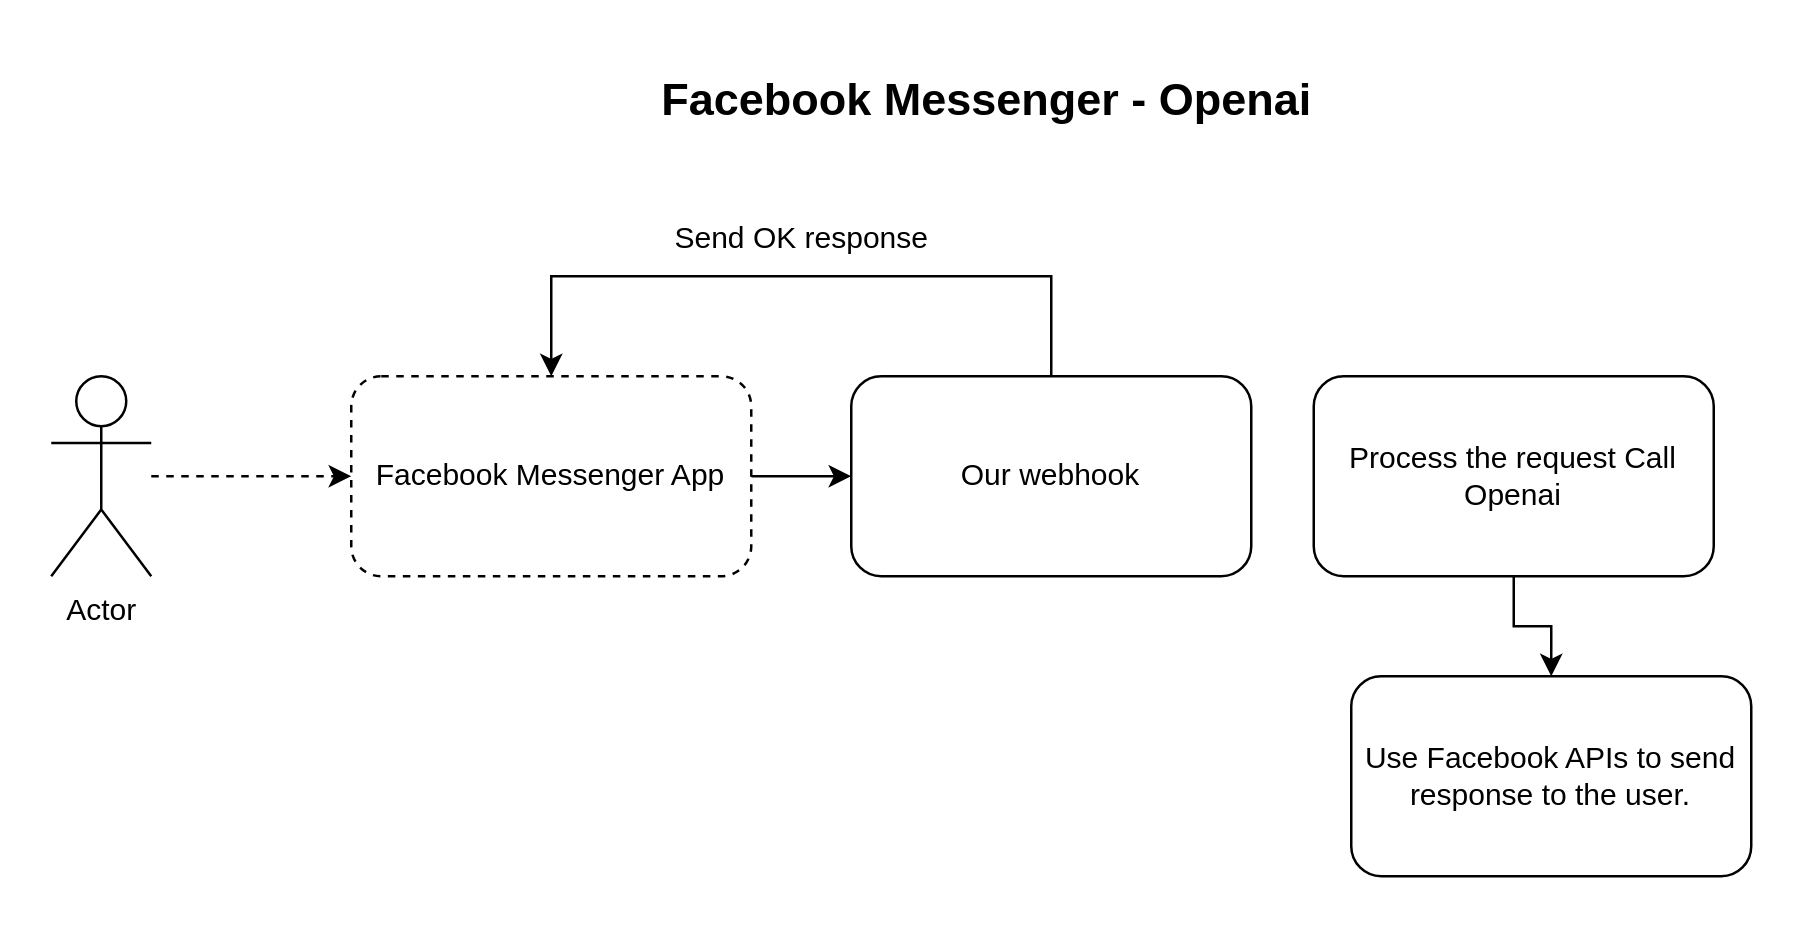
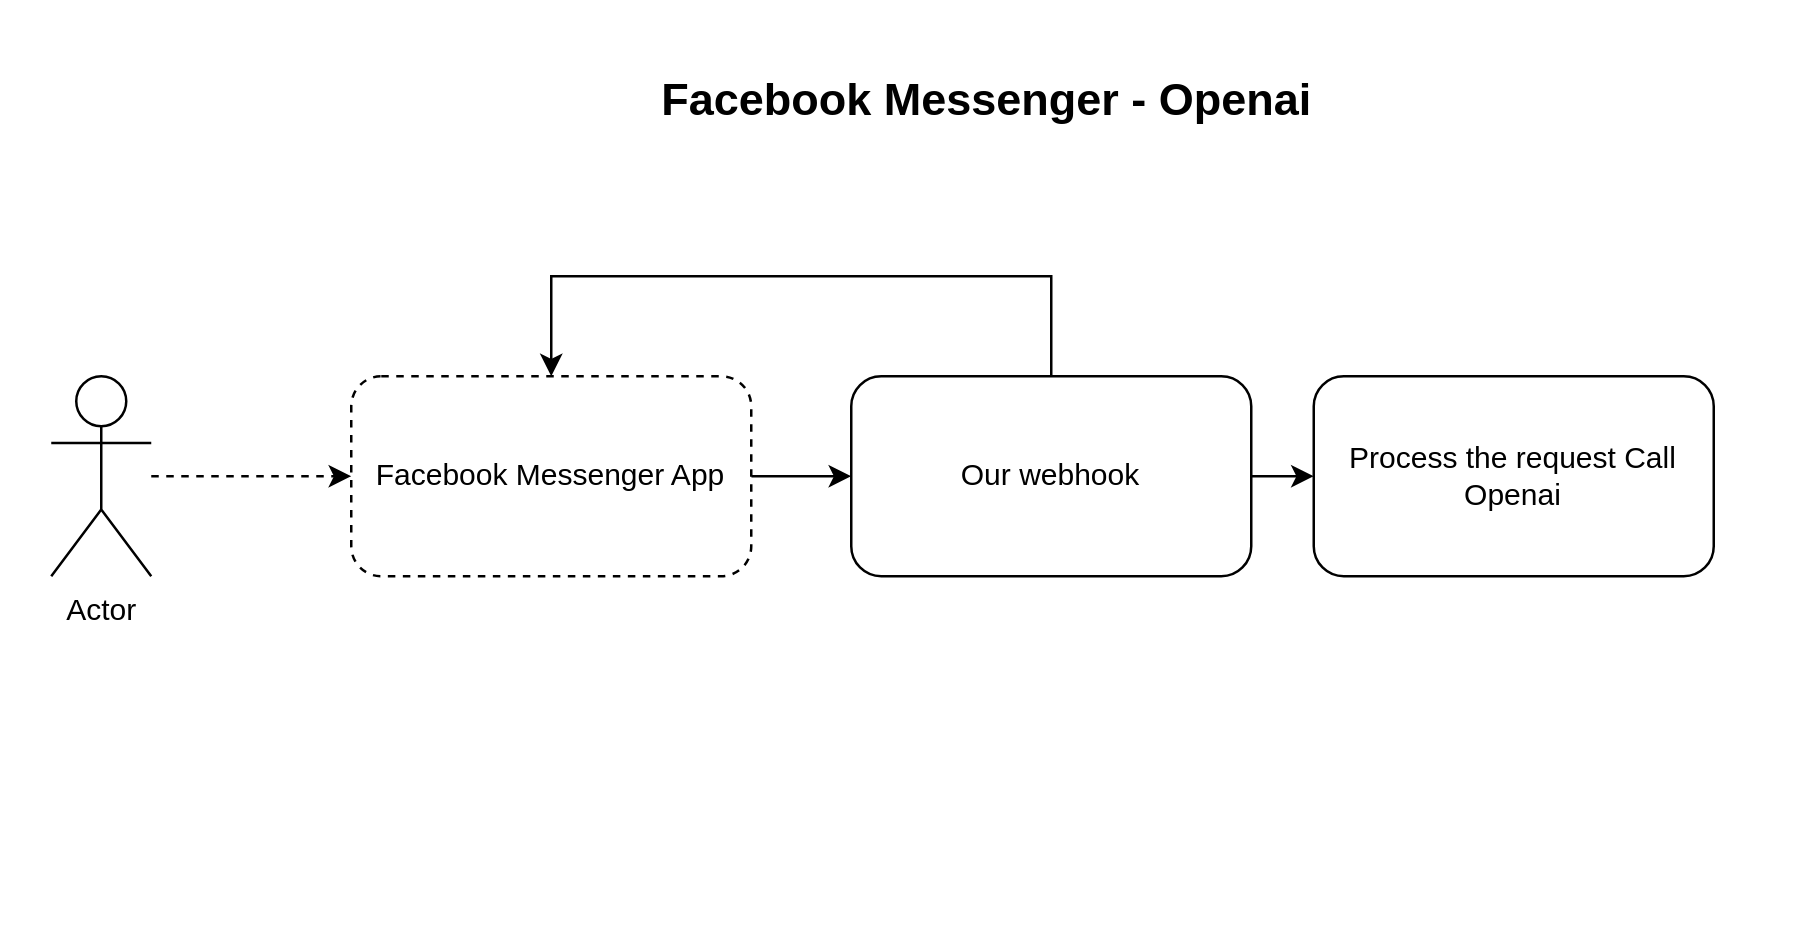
(801, 239) -> none
none -> (1291, 476)
(1524, 626) -> none
(1551, 776) -> none
